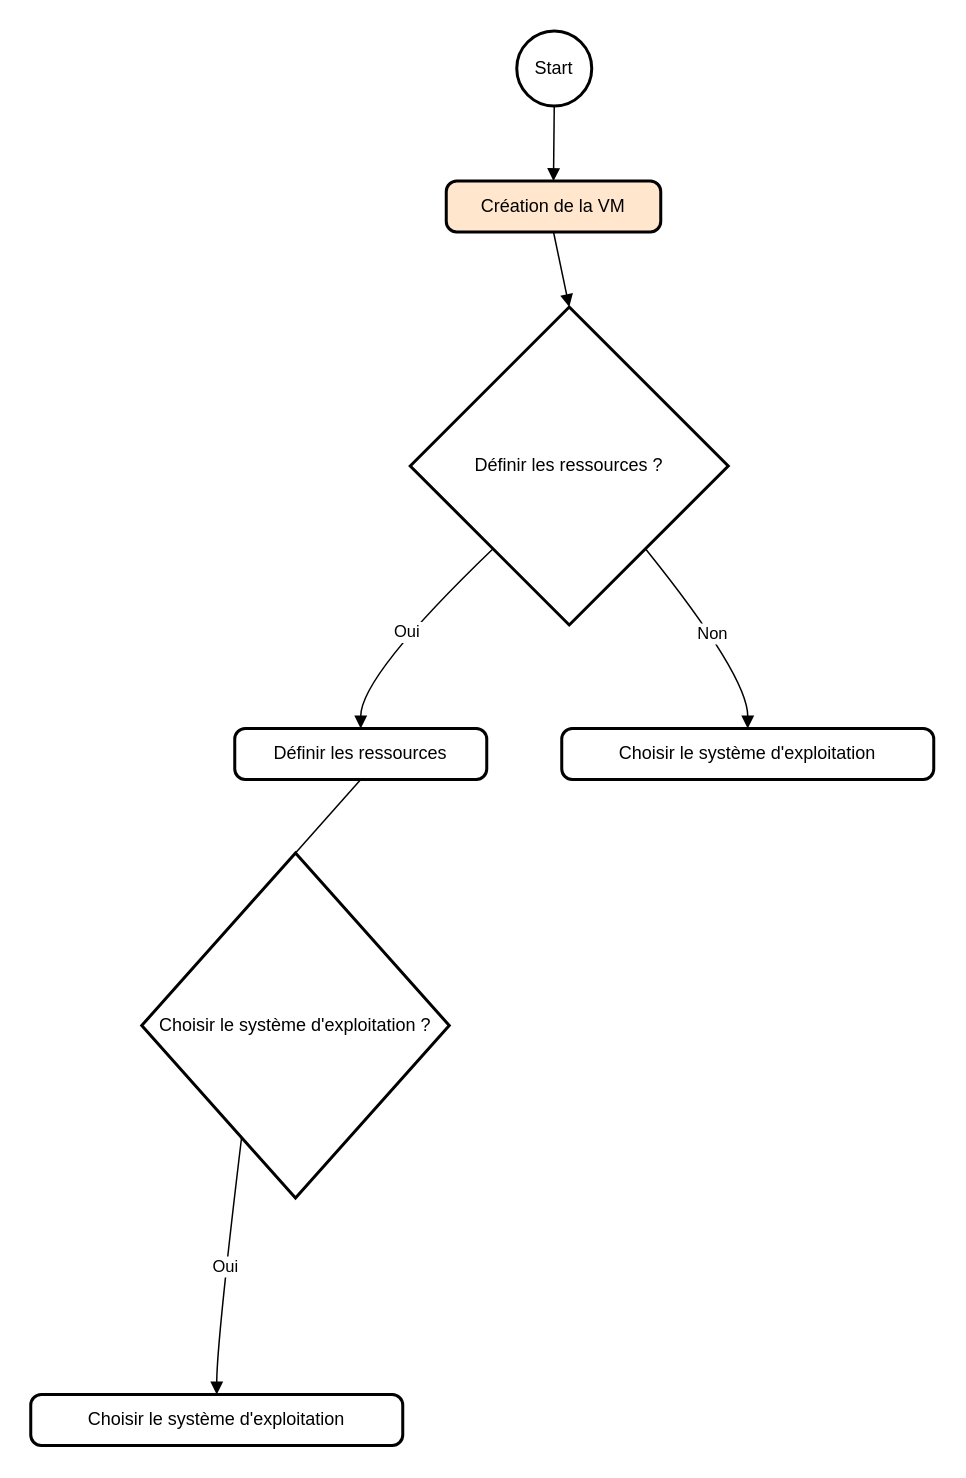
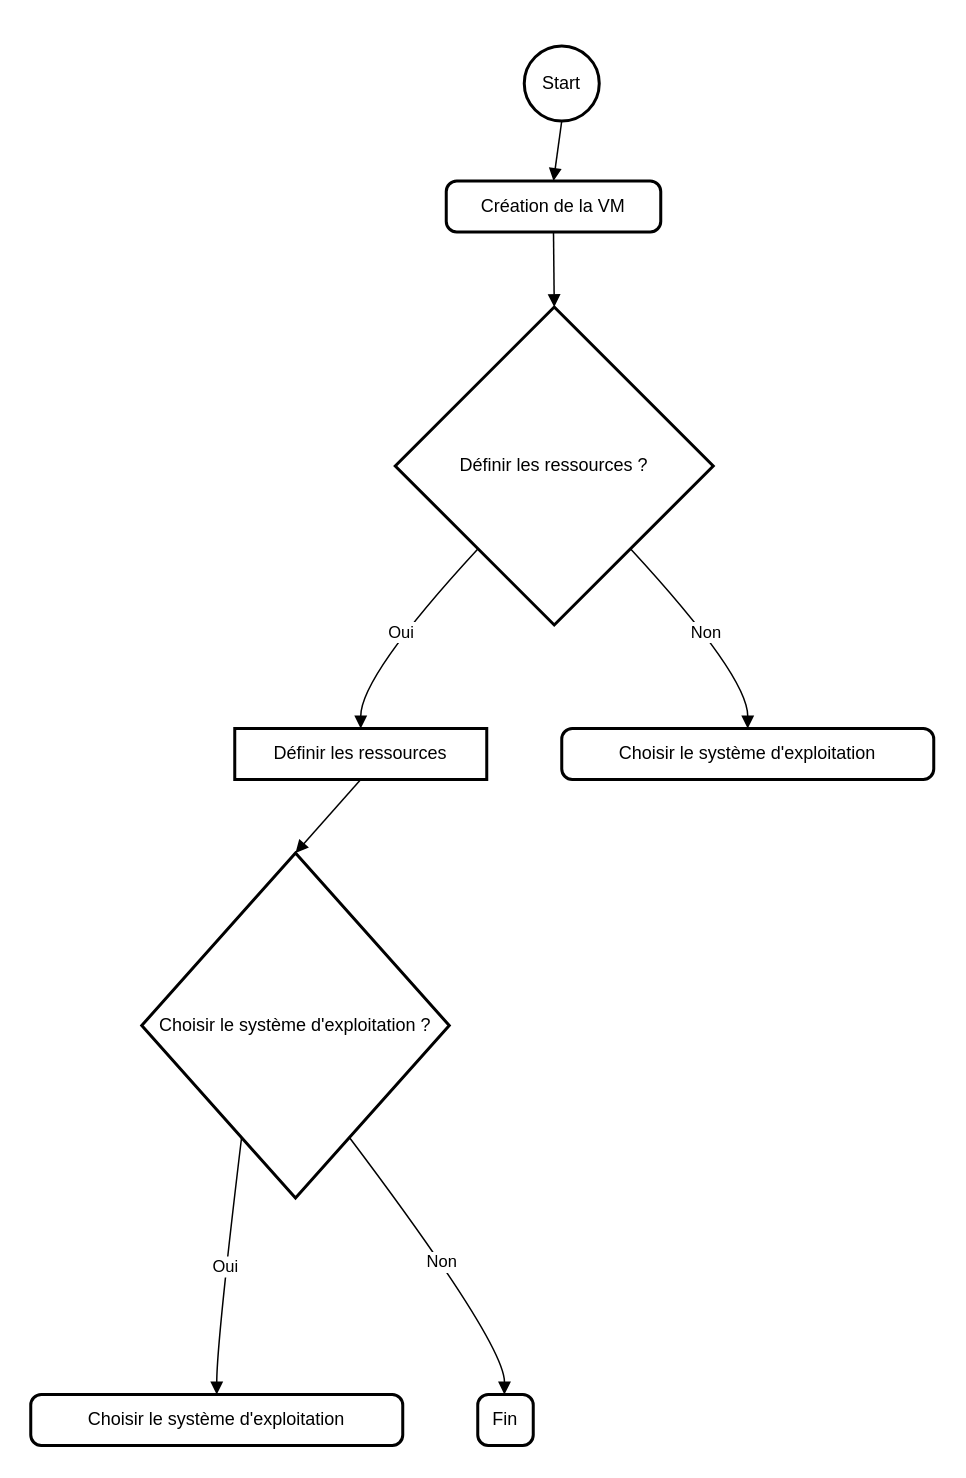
(554, 68) -> (562, 83)
(554, 206) -> (554, 206)
(569, 466) -> (554, 466)
(361, 754) -> (361, 754)
(300, 847) -> (304, 843)
none -> (434, 1254)
none -> (506, 1420)
